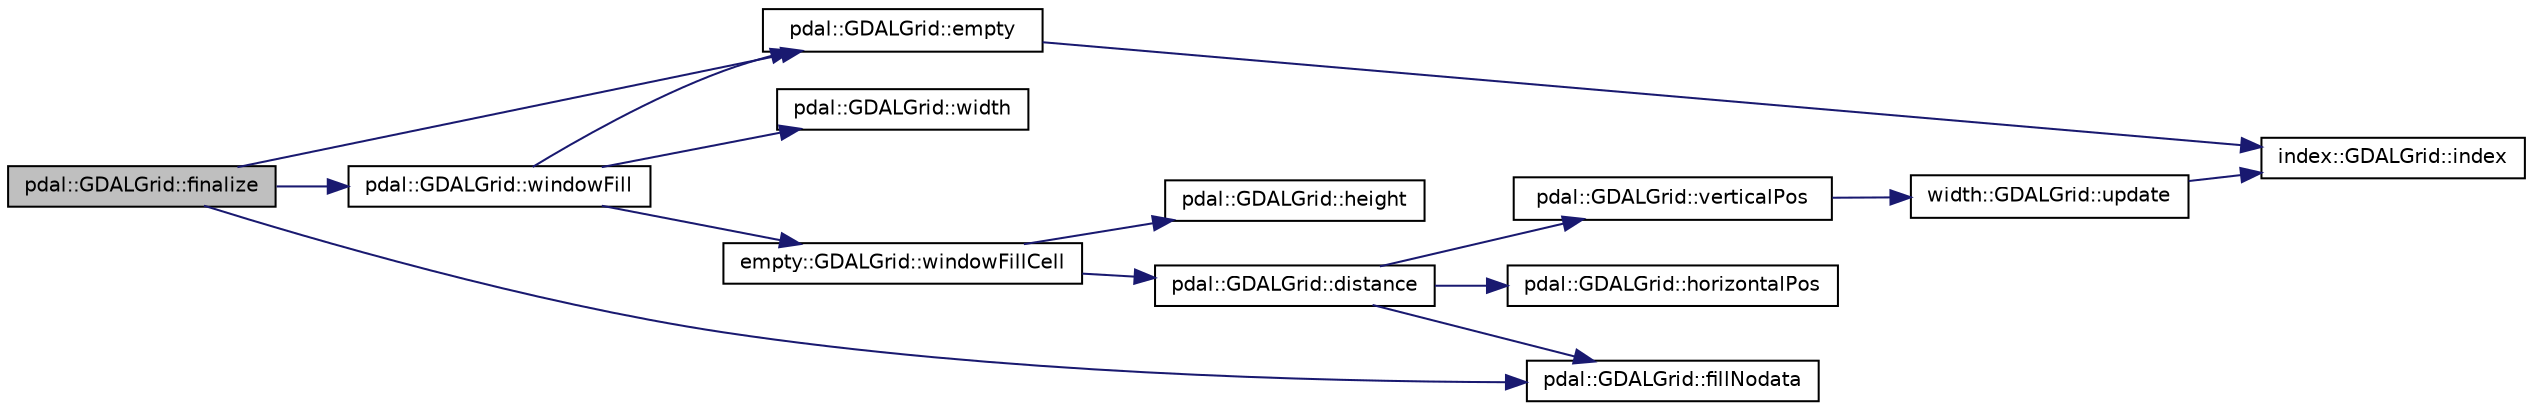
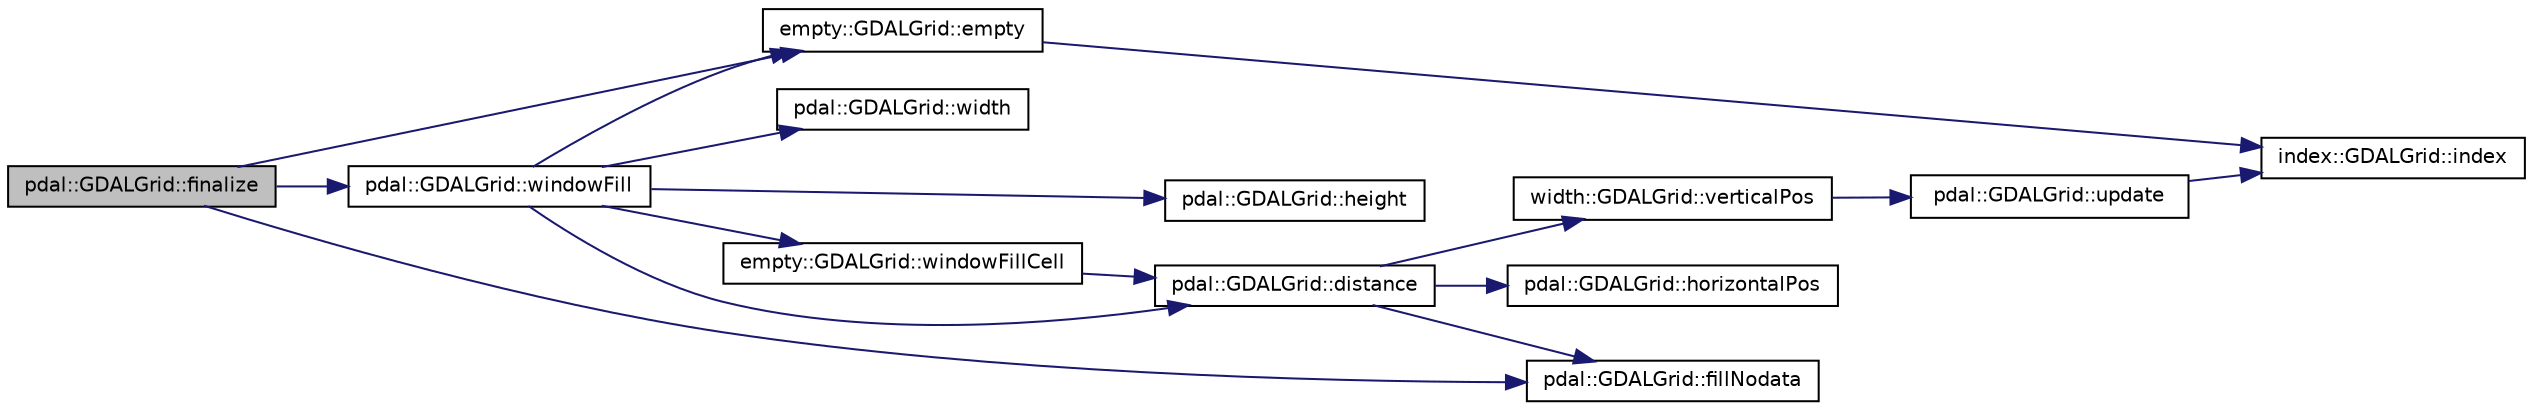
(903, 30) -> (903, 30)
(2050, 197) -> (2050, 197)
(1673, 199) -> (1673, 199)
(1088, 234) -> (898, 194)
none -> (836, 320)
